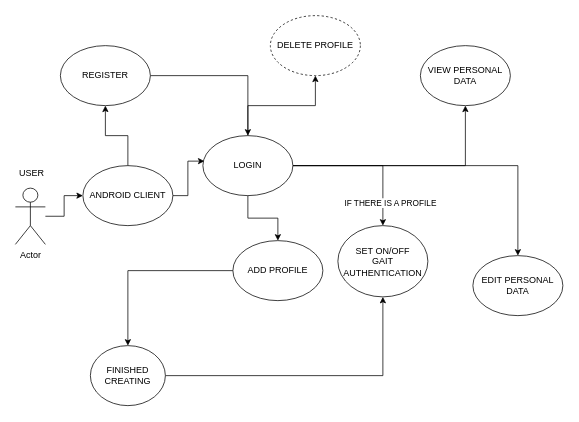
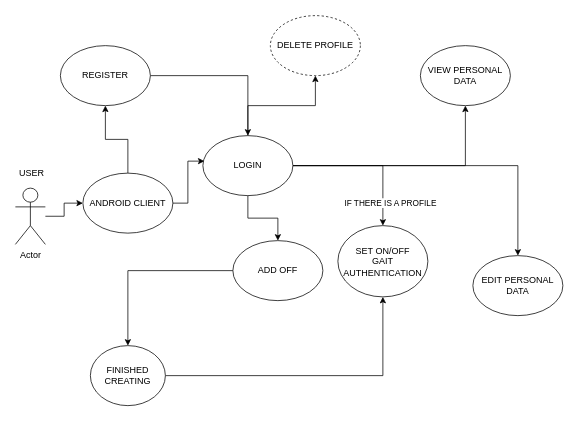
(128, 195) -> (128, 203)
(278, 270) -> (278, 270)
